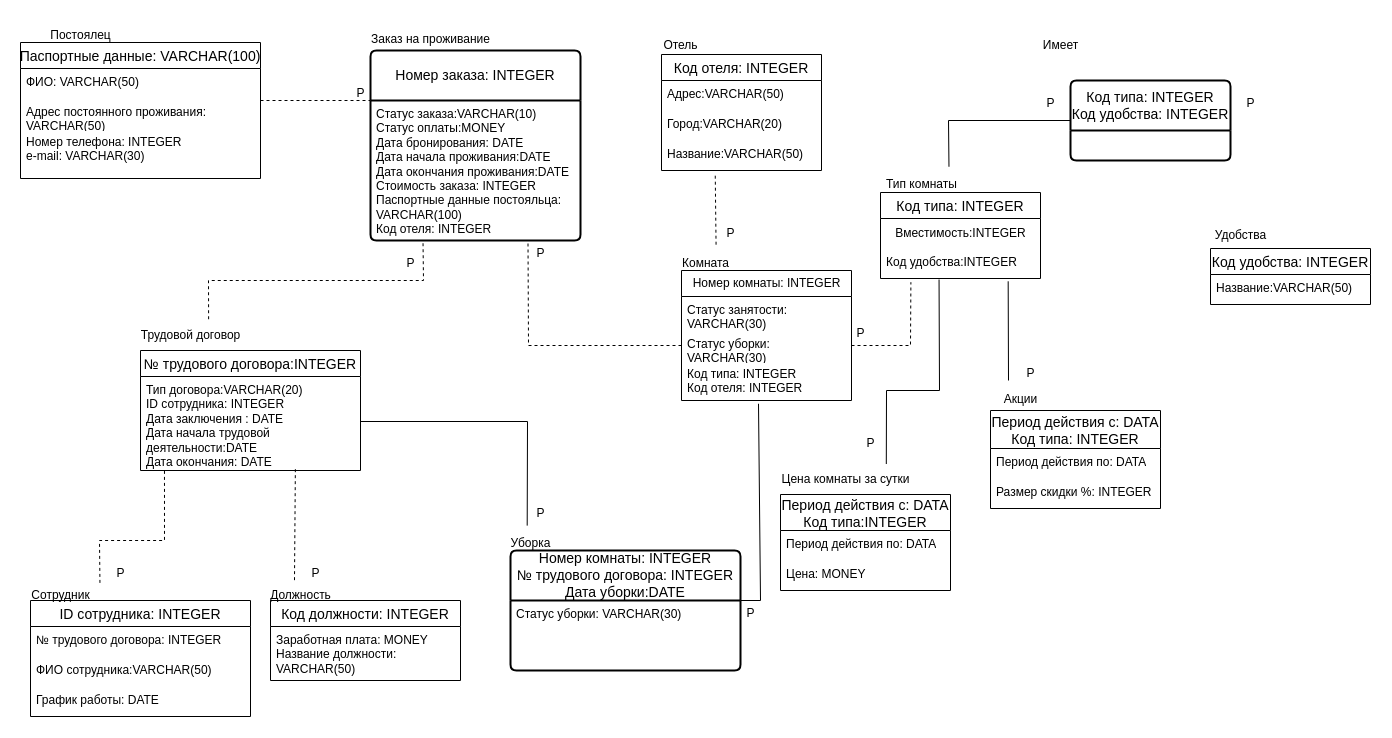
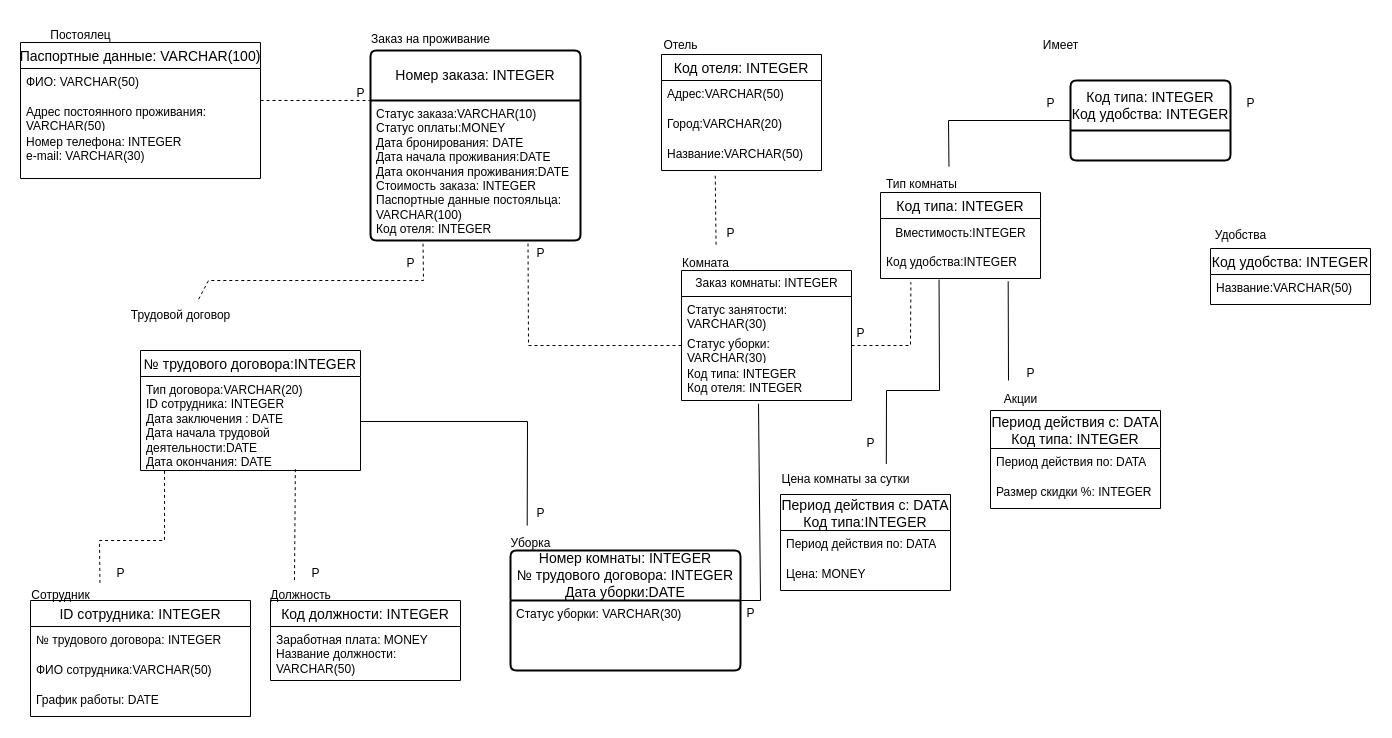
(767, 284) -> (767, 284)
(191, 336) -> (181, 316)
